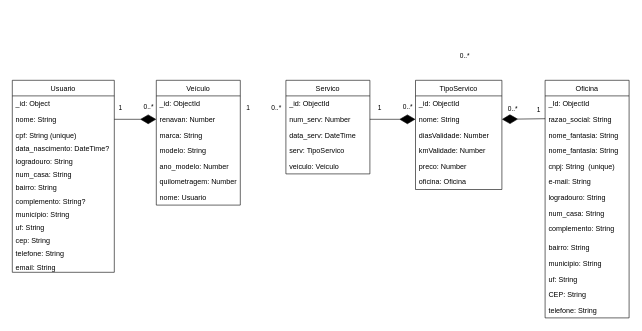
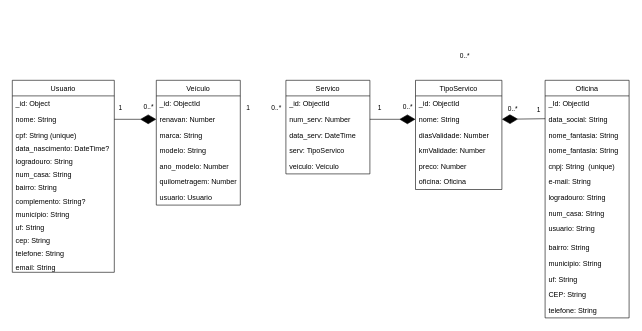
(584, 119) -> (582, 119)
(183, 197) -> (188, 197)
(583, 229) -> (575, 229)
